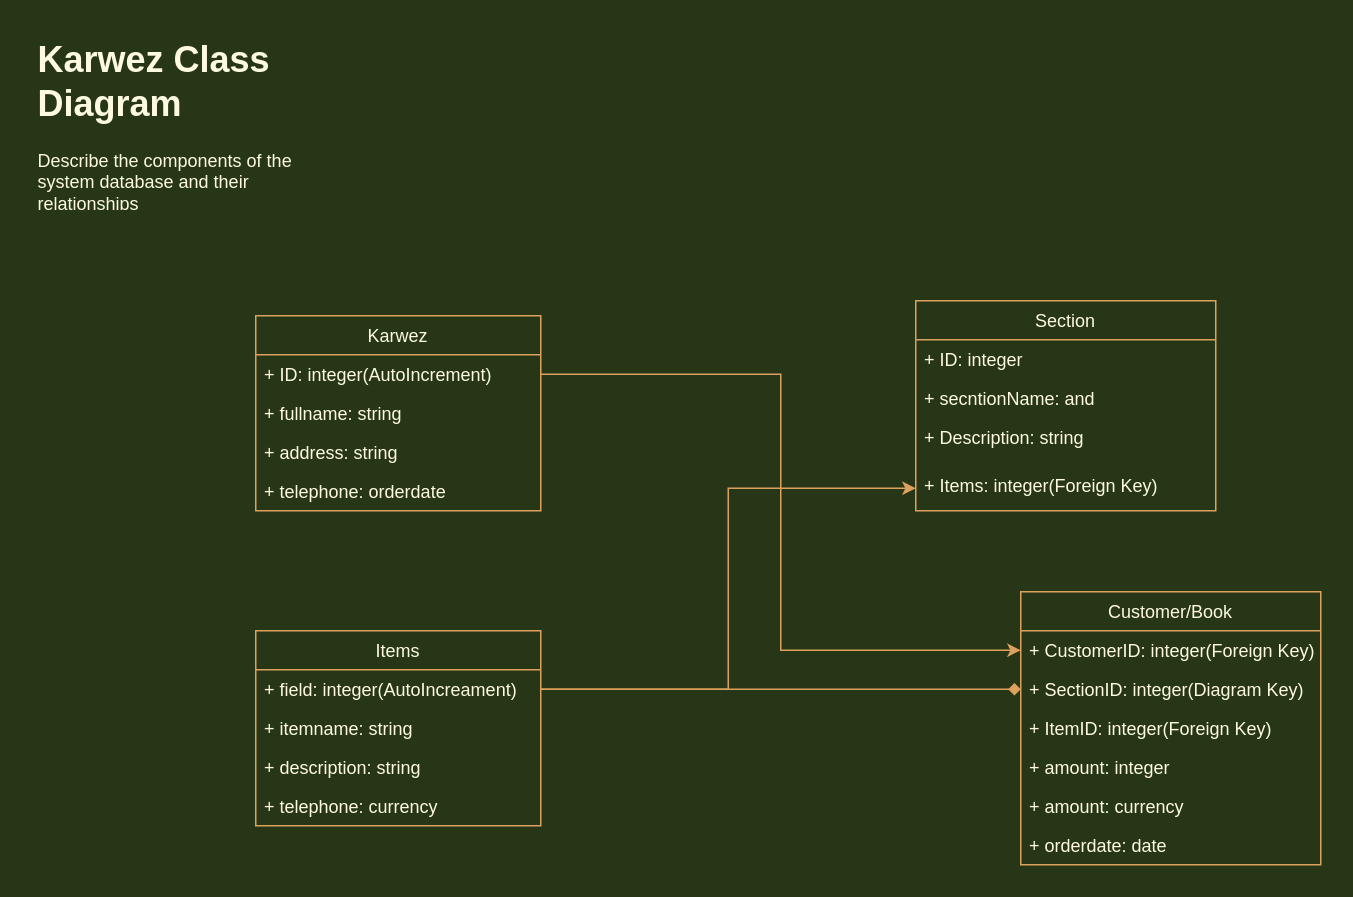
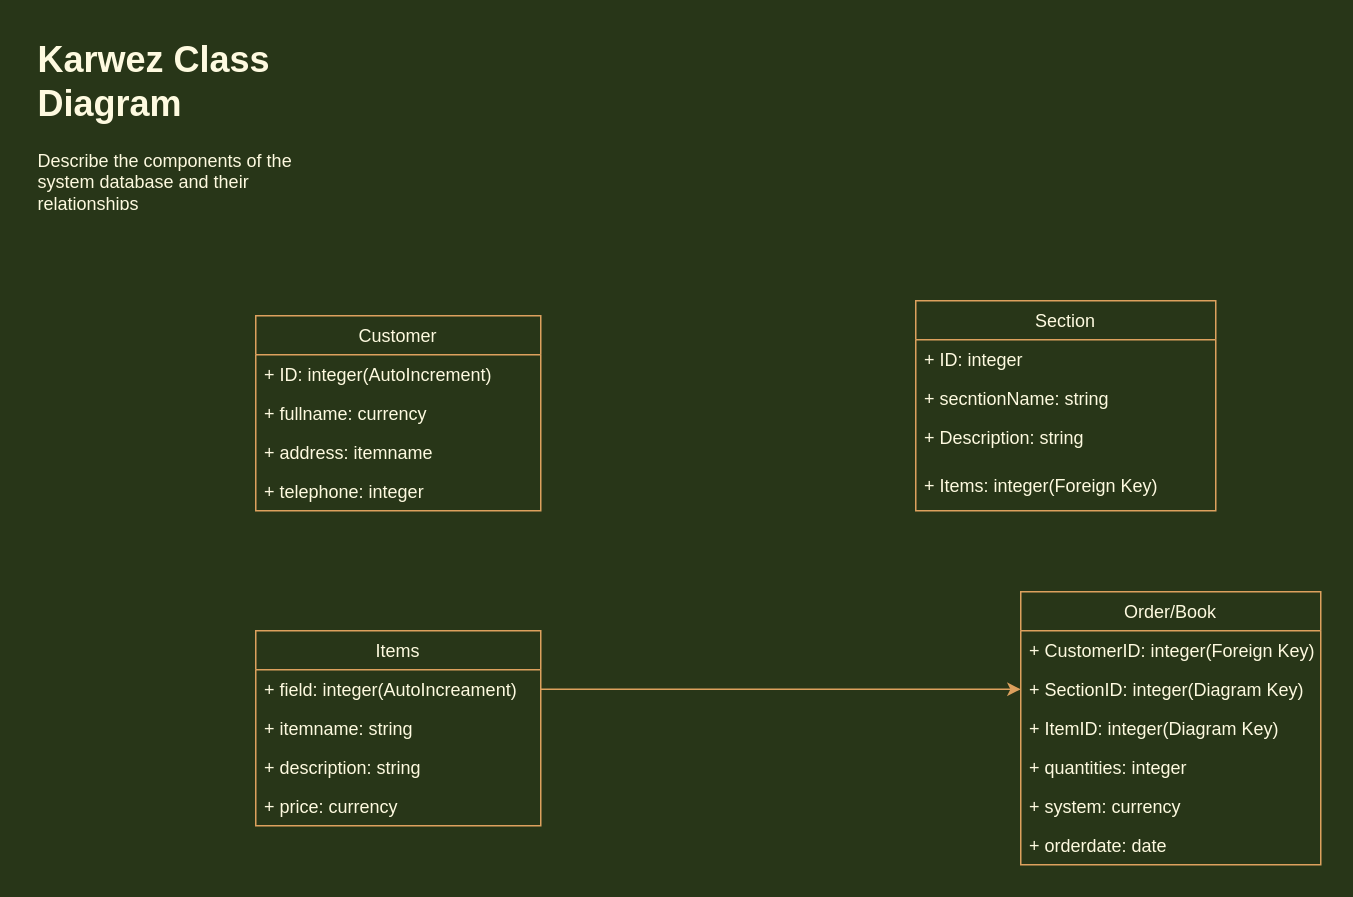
(398, 336) -> (398, 336)
(1010, 399) -> (1023, 399)
(341, 414) -> (353, 414)
(340, 453) -> (350, 453)
(366, 492) -> (353, 492)
(728, 499) -> none
(781, 507) -> none
(1170, 612) -> (1170, 612)
(1008, 689) -> (1009, 689)
(1166, 729) -> (1166, 729)
(1105, 768) -> (1121, 768)
(360, 807) -> (340, 807)
(1113, 807) -> (1113, 807)
